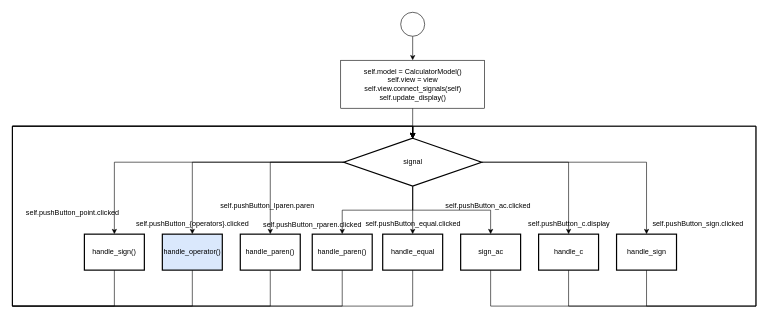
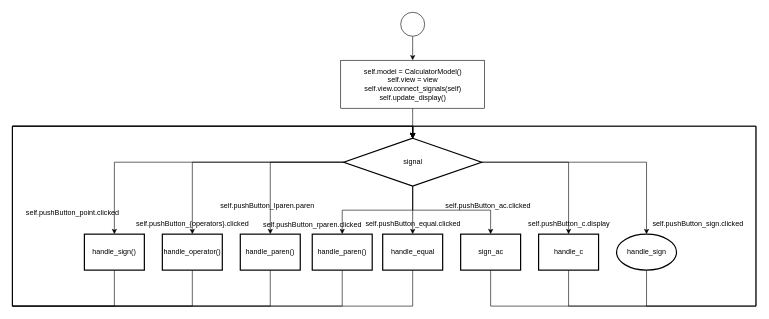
(192, 252) -> (192, 252)
(647, 252) -> (647, 252)
